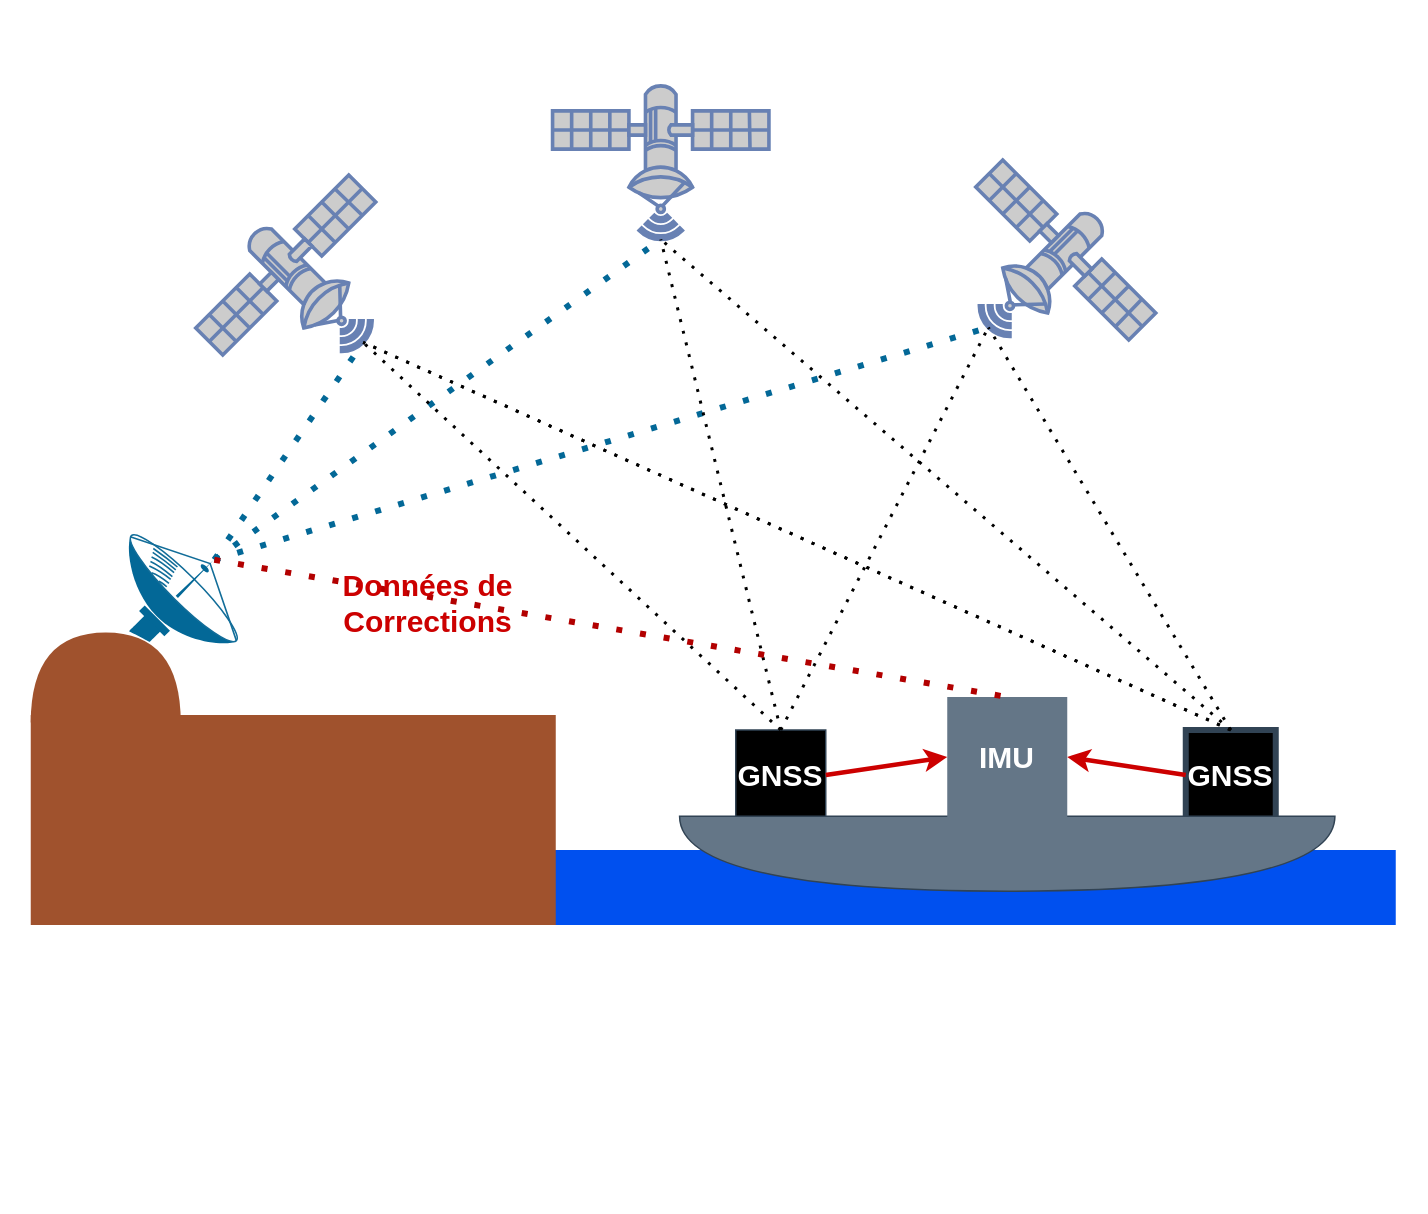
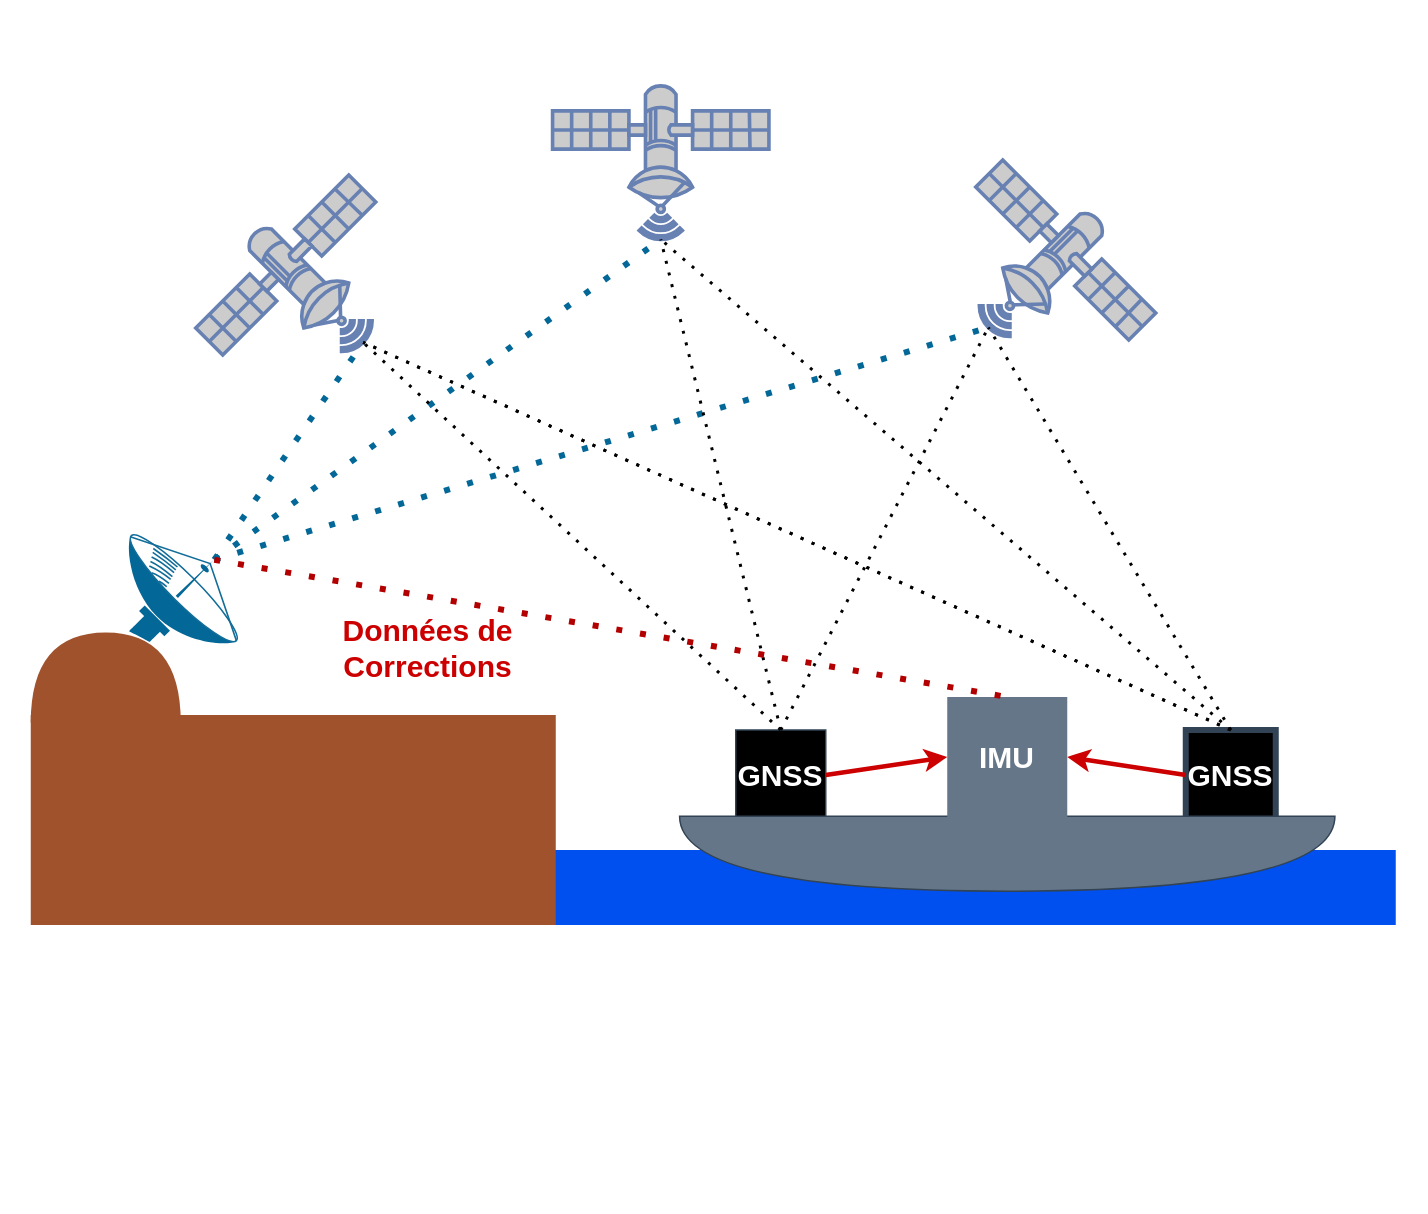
(428, 602) -> (428, 647)
